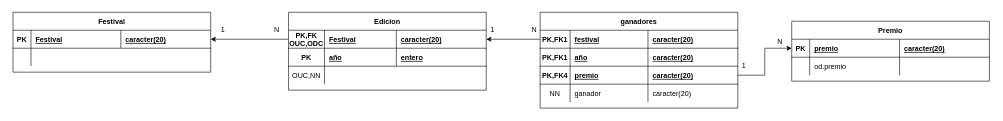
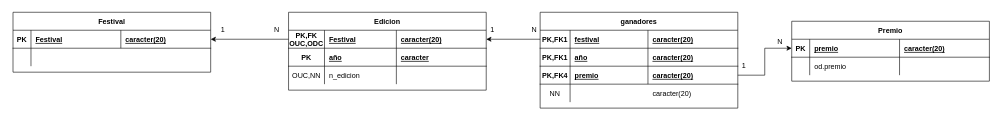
(413, 58) -> (417, 58)
none -> (360, 75)
(609, 93) -> none
